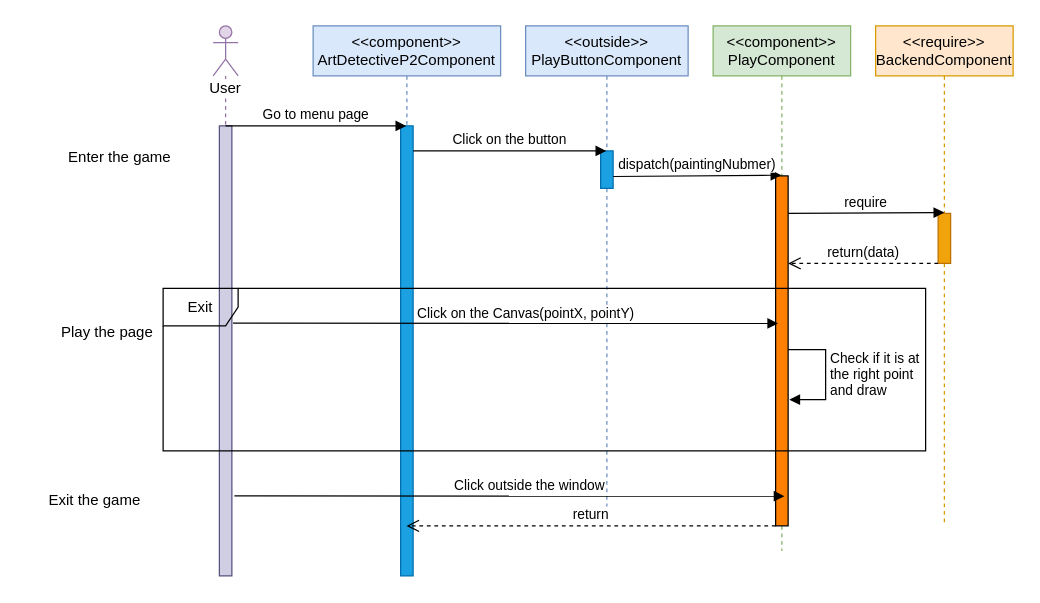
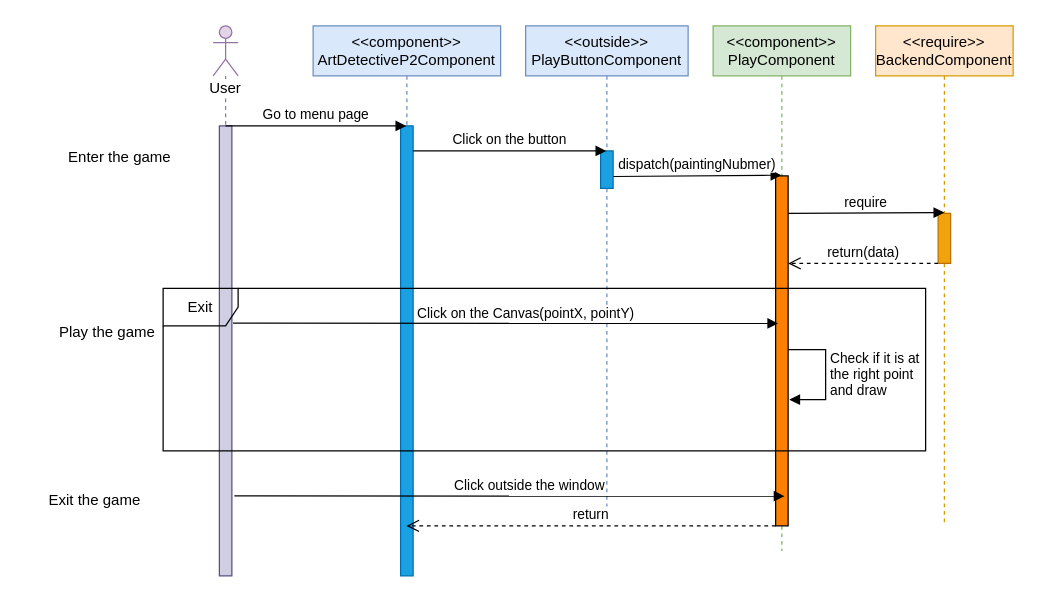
(108, 332) -> (108, 332)
